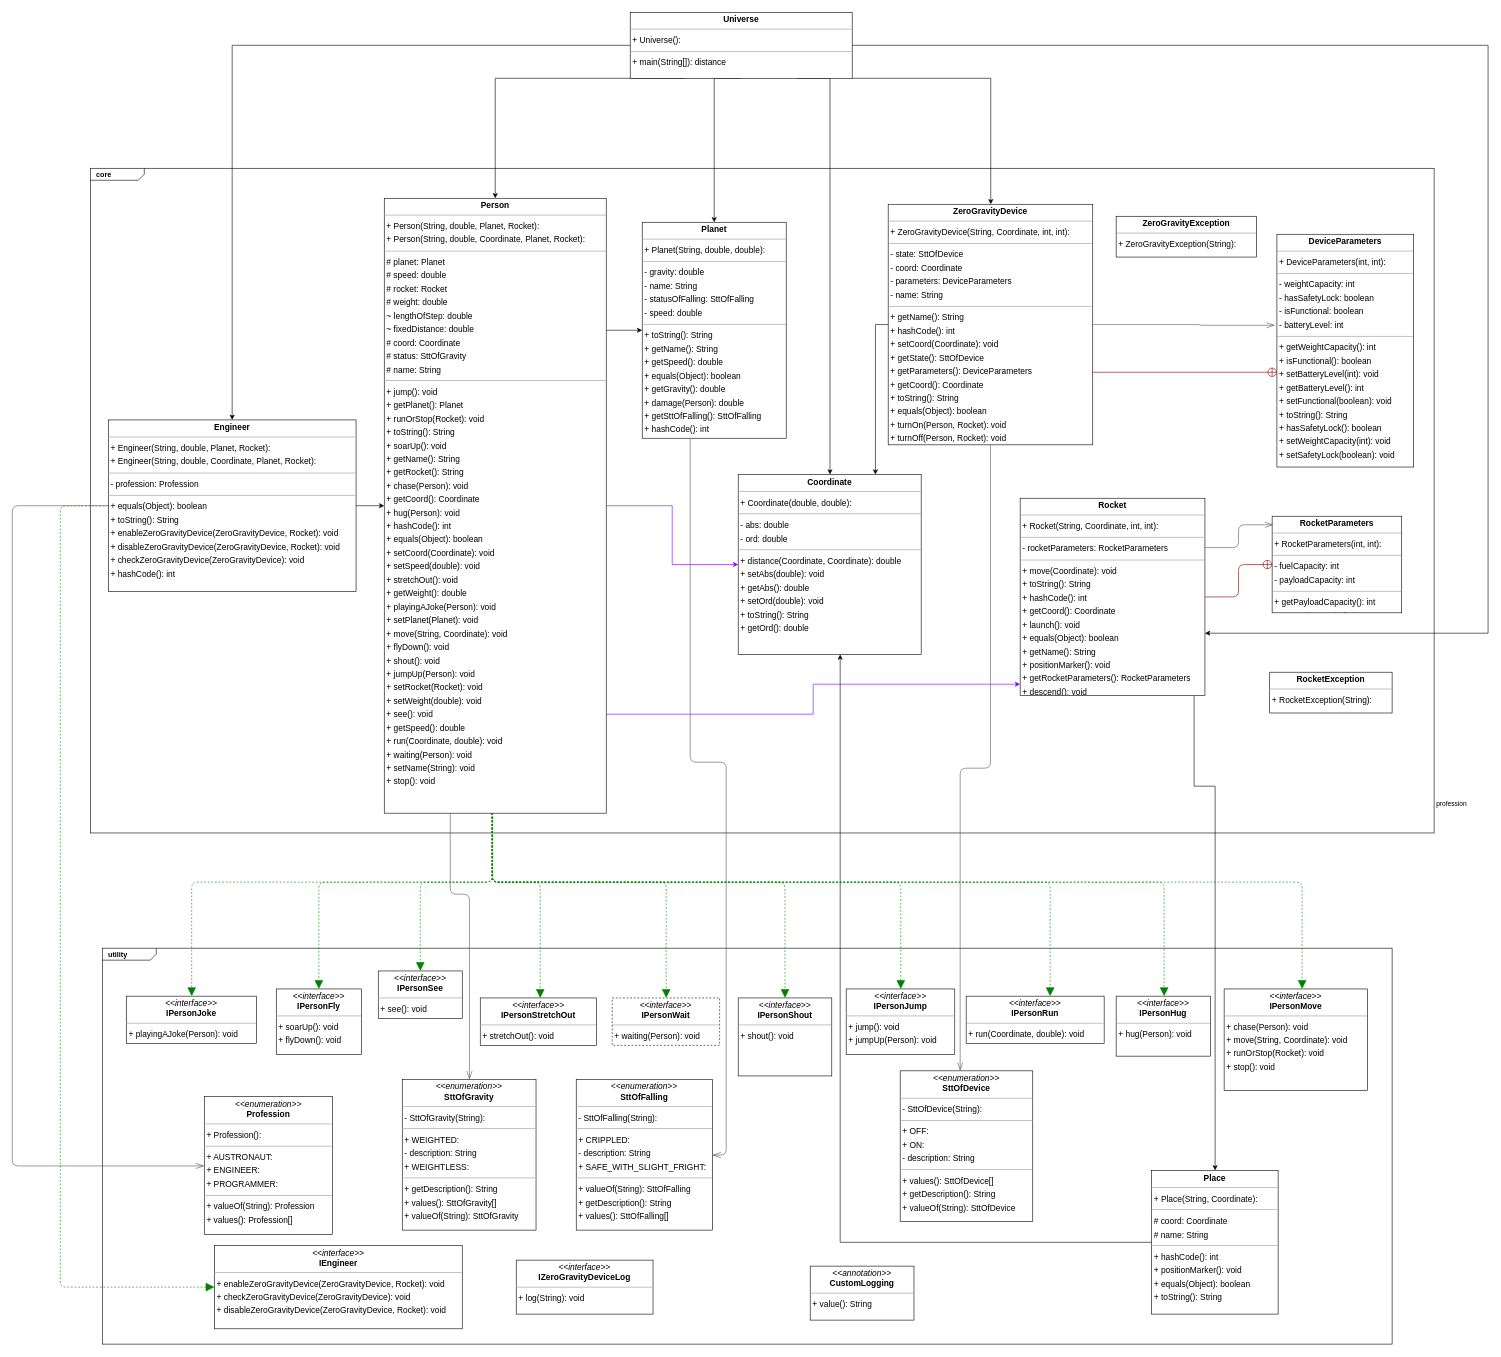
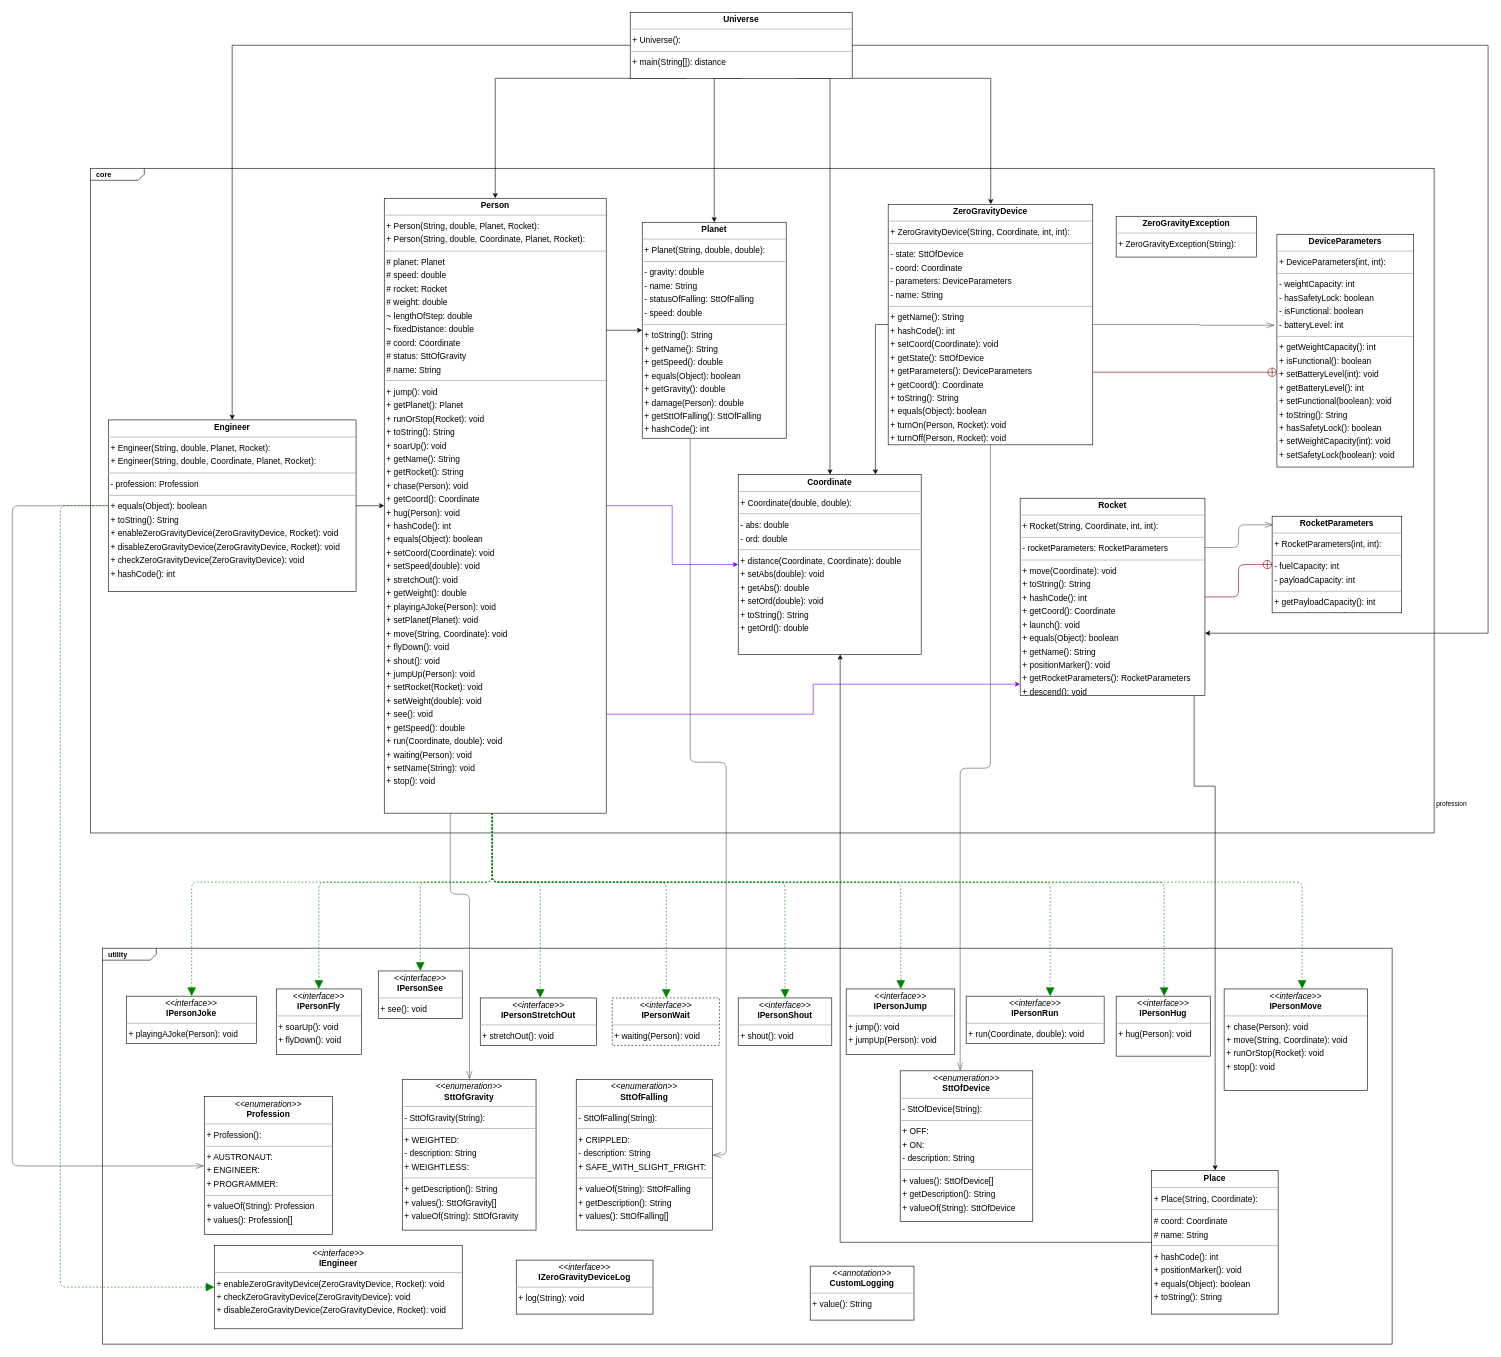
(1331, 693) -> none
(785, 1037) -> (785, 1022)
